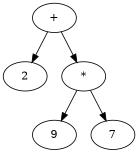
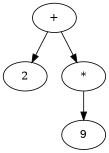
(113, 135) -> none
